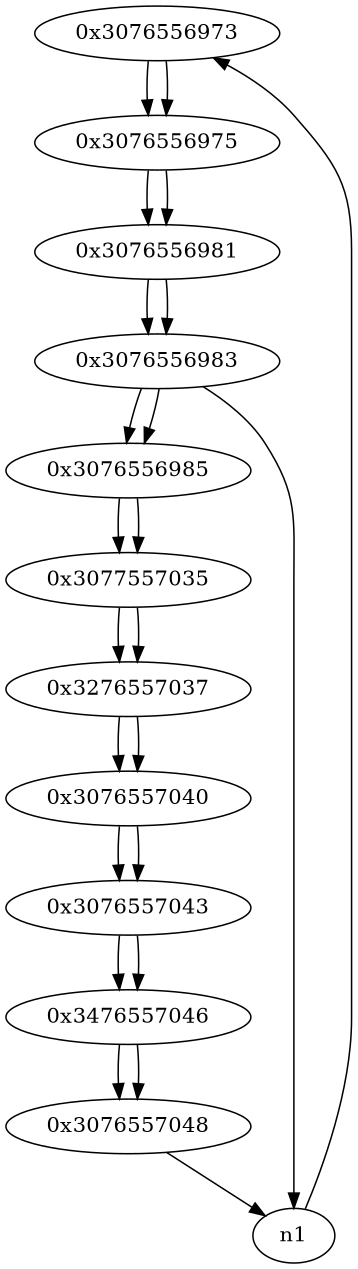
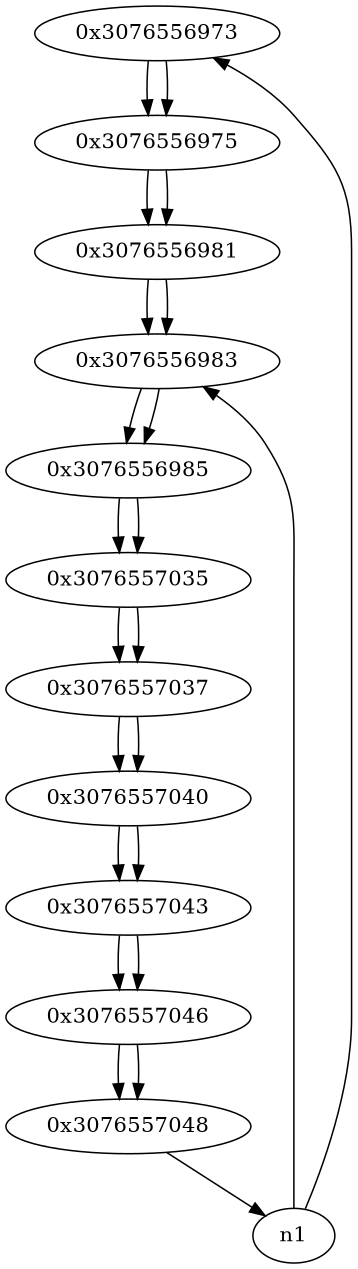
(128, 580) -> (128, 580)
(128, 689) -> (128, 689)
(294, 773) -> (294, 788)
(128, 1017) -> (128, 1017)
